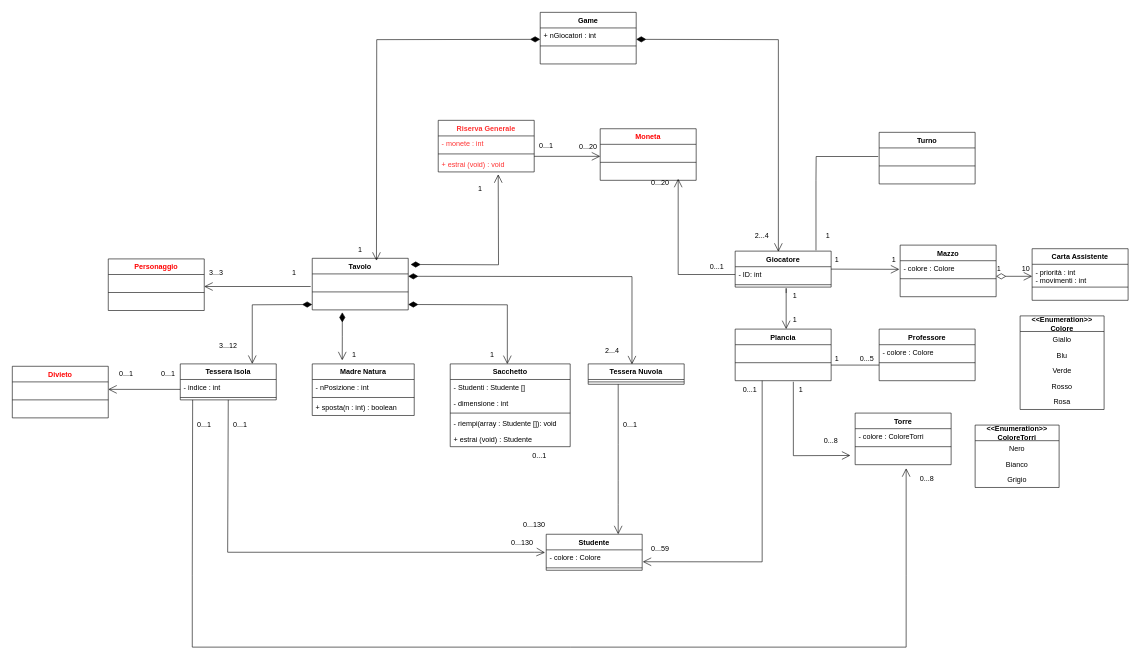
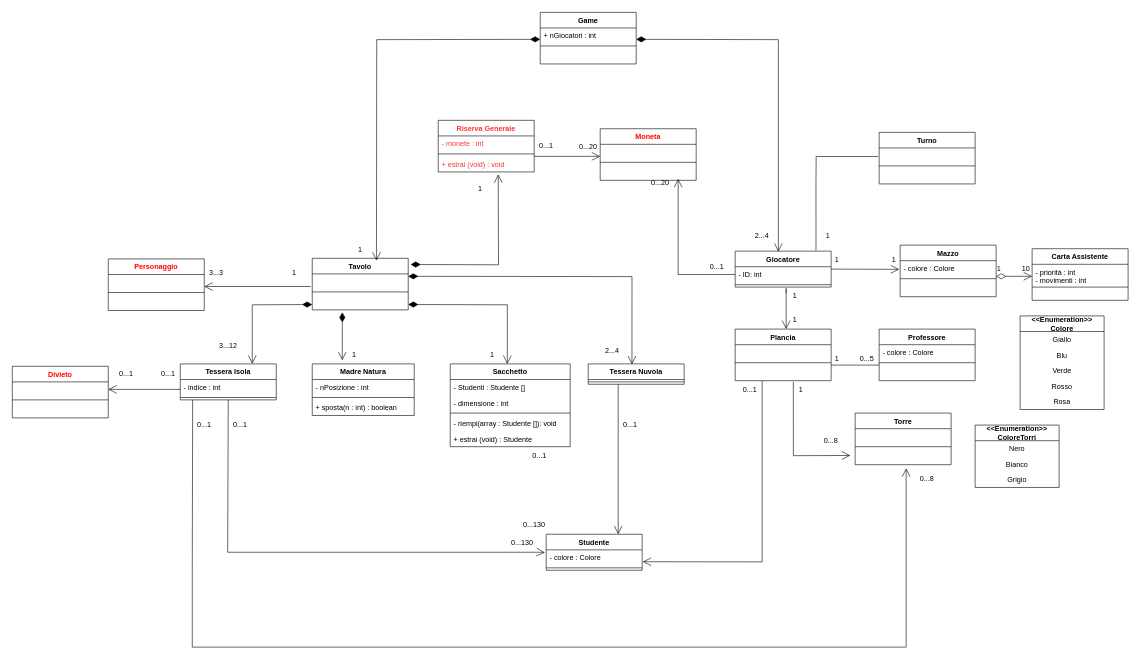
(903, 437) -> none
(660, 549) -> none
